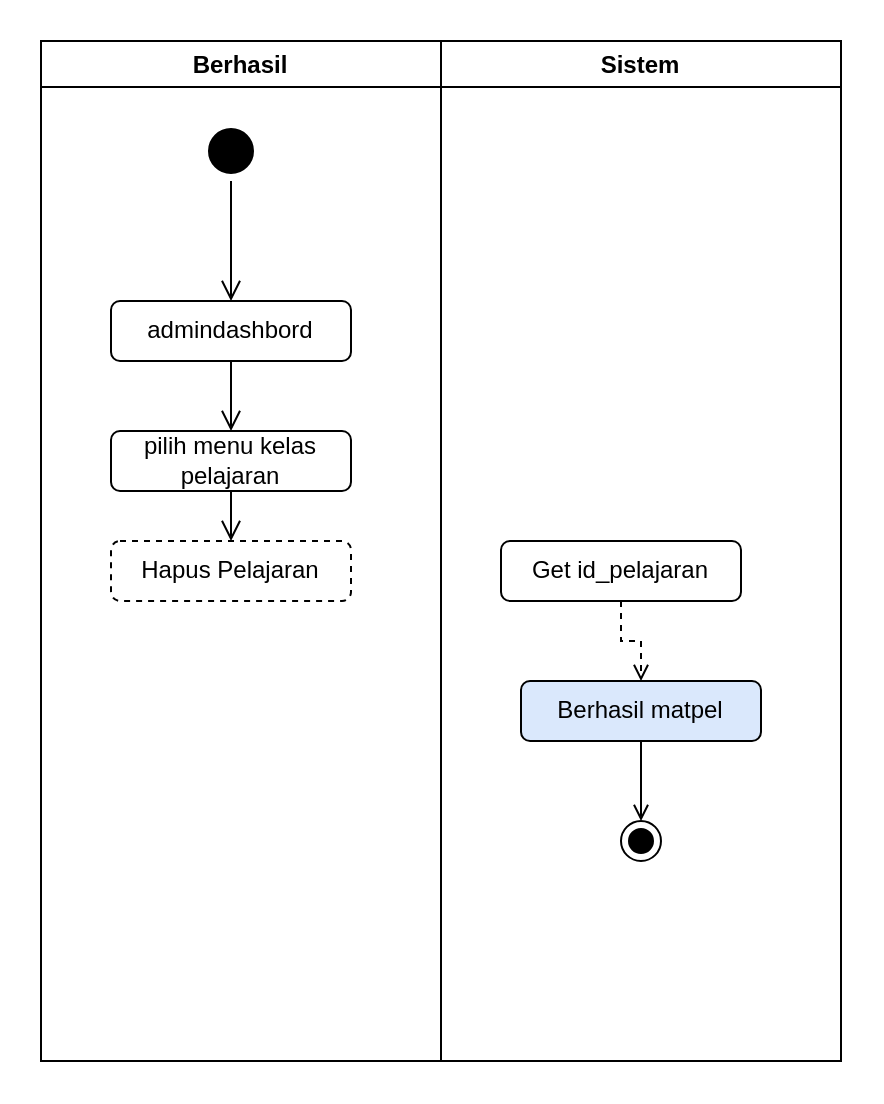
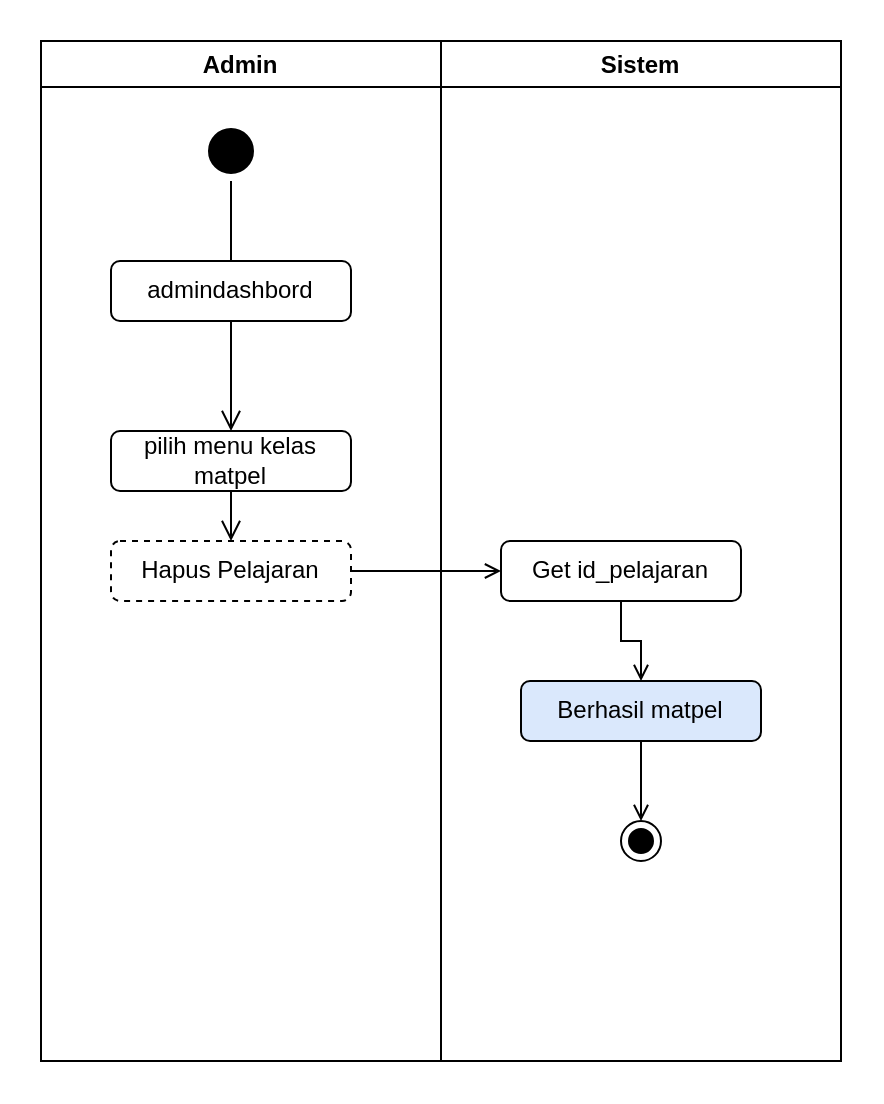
(240, 65) -> (240, 65)
(231, 331) -> (231, 291)
(231, 461) -> (231, 461)
none -> (394, 571)
(630, 641) -> (630, 641)
